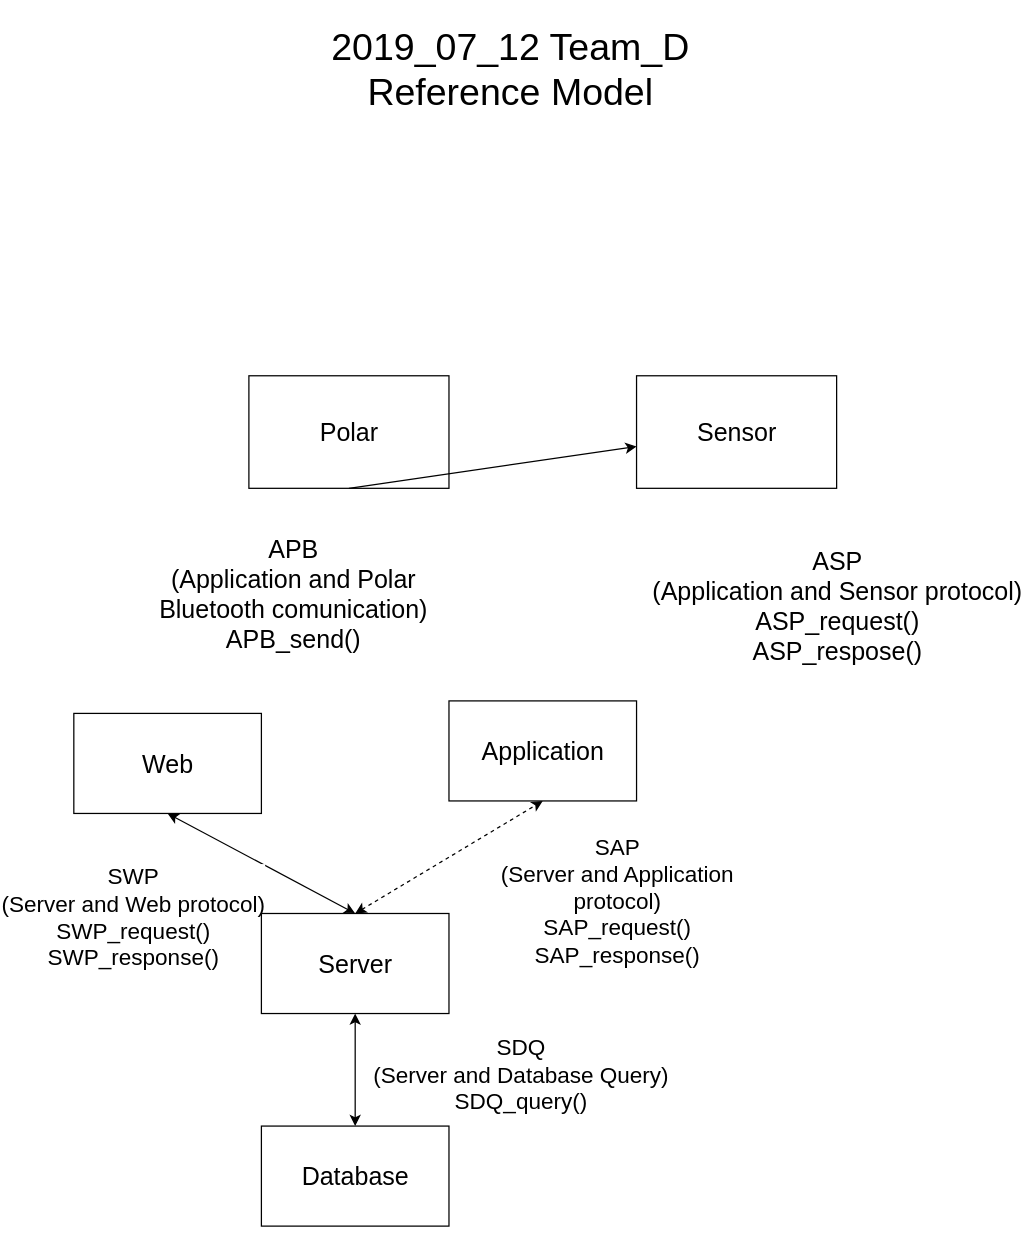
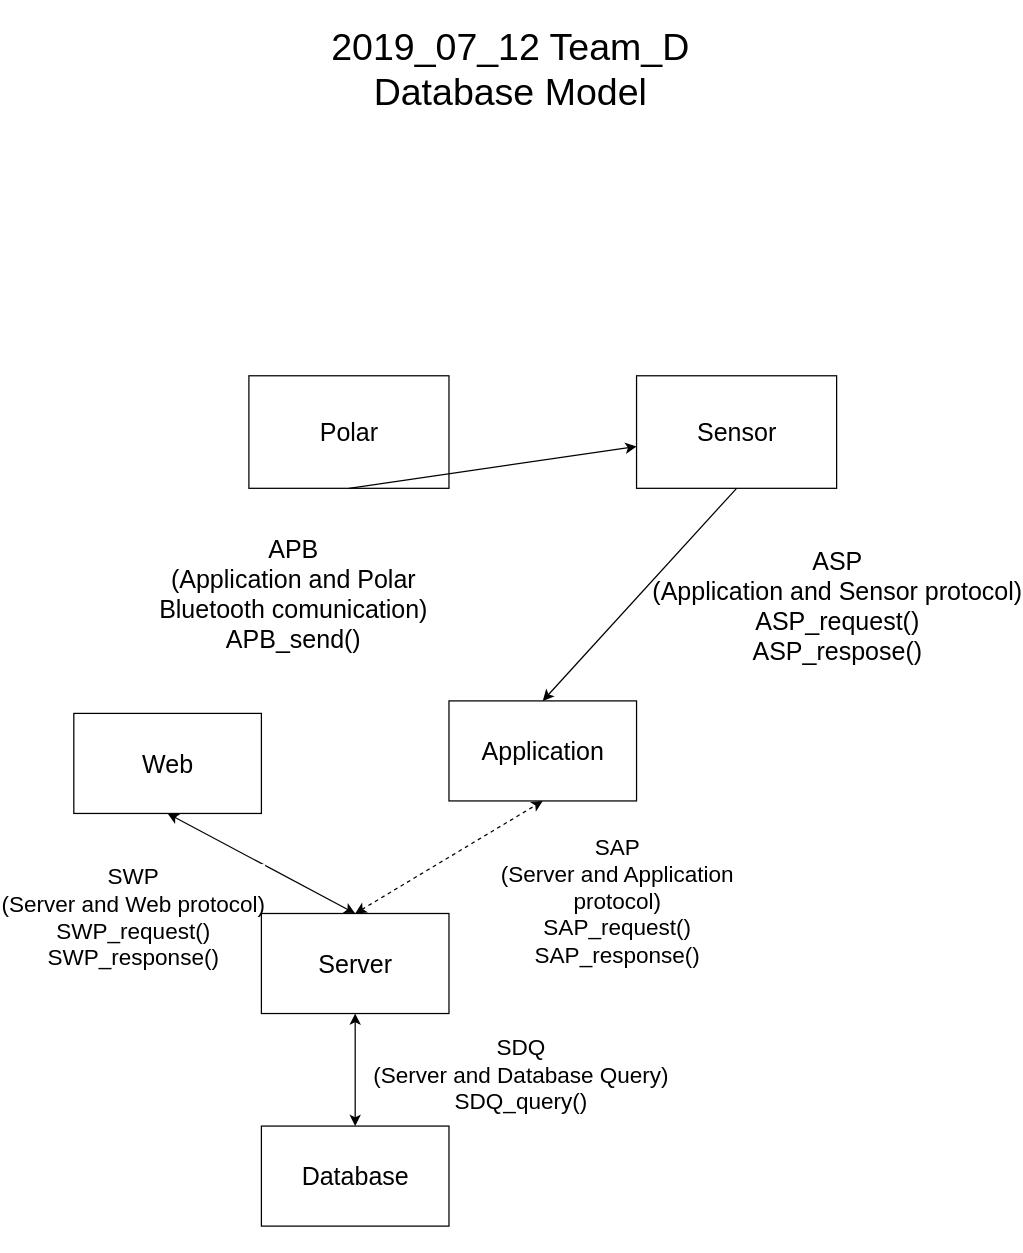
(511, 69) -> (511, 69)
none -> (642, 591)
